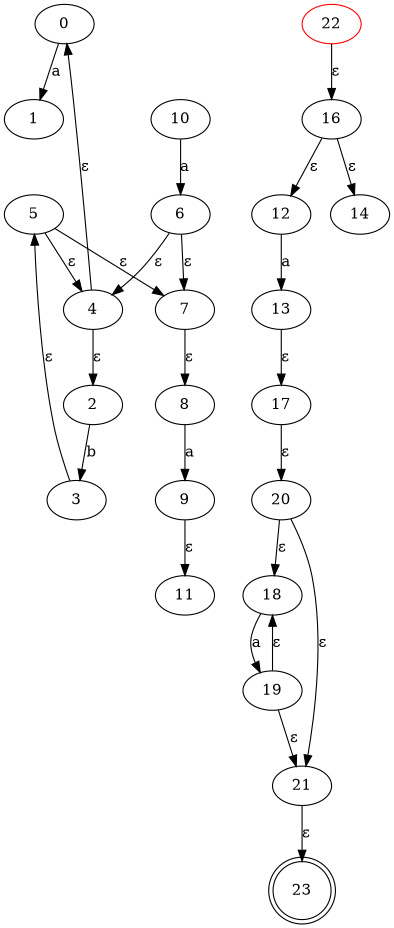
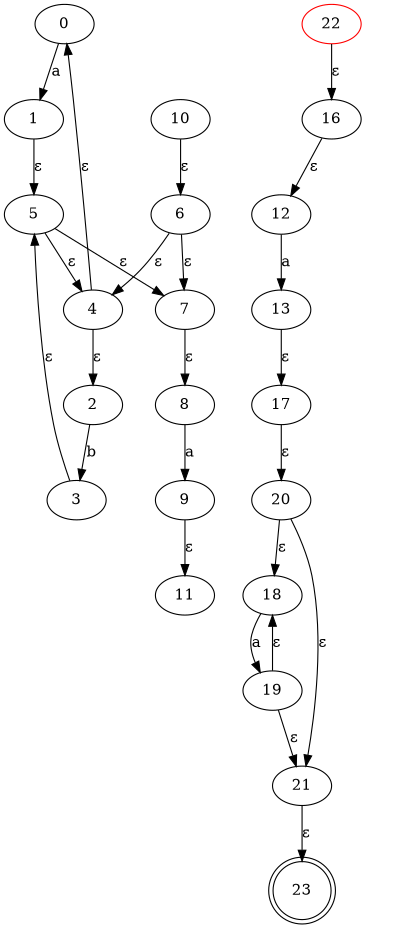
none -> (34, 161)
(185, 167) -> (185, 167)
(360, 215) -> none
